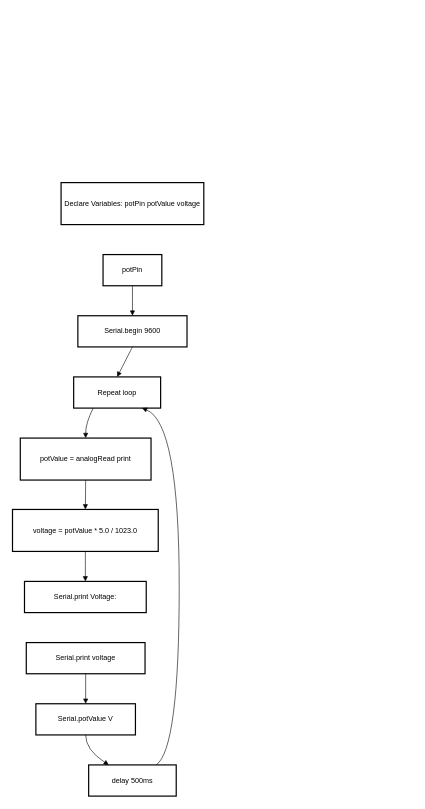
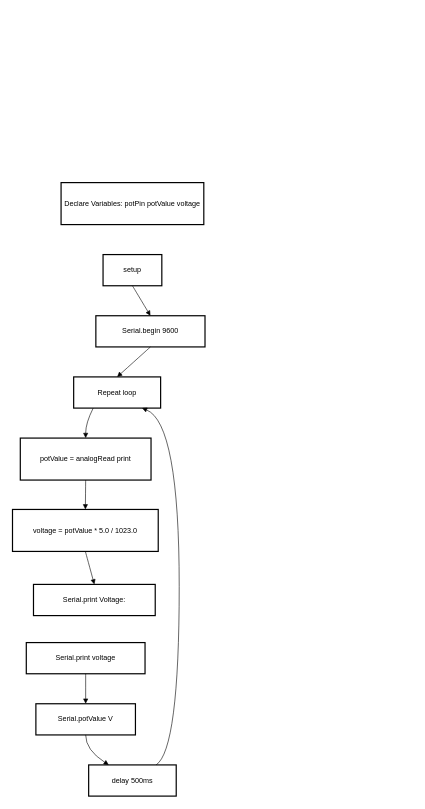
(132, 270) -> (132, 270)
(132, 332) -> (150, 332)
(85, 597) -> (94, 600)
